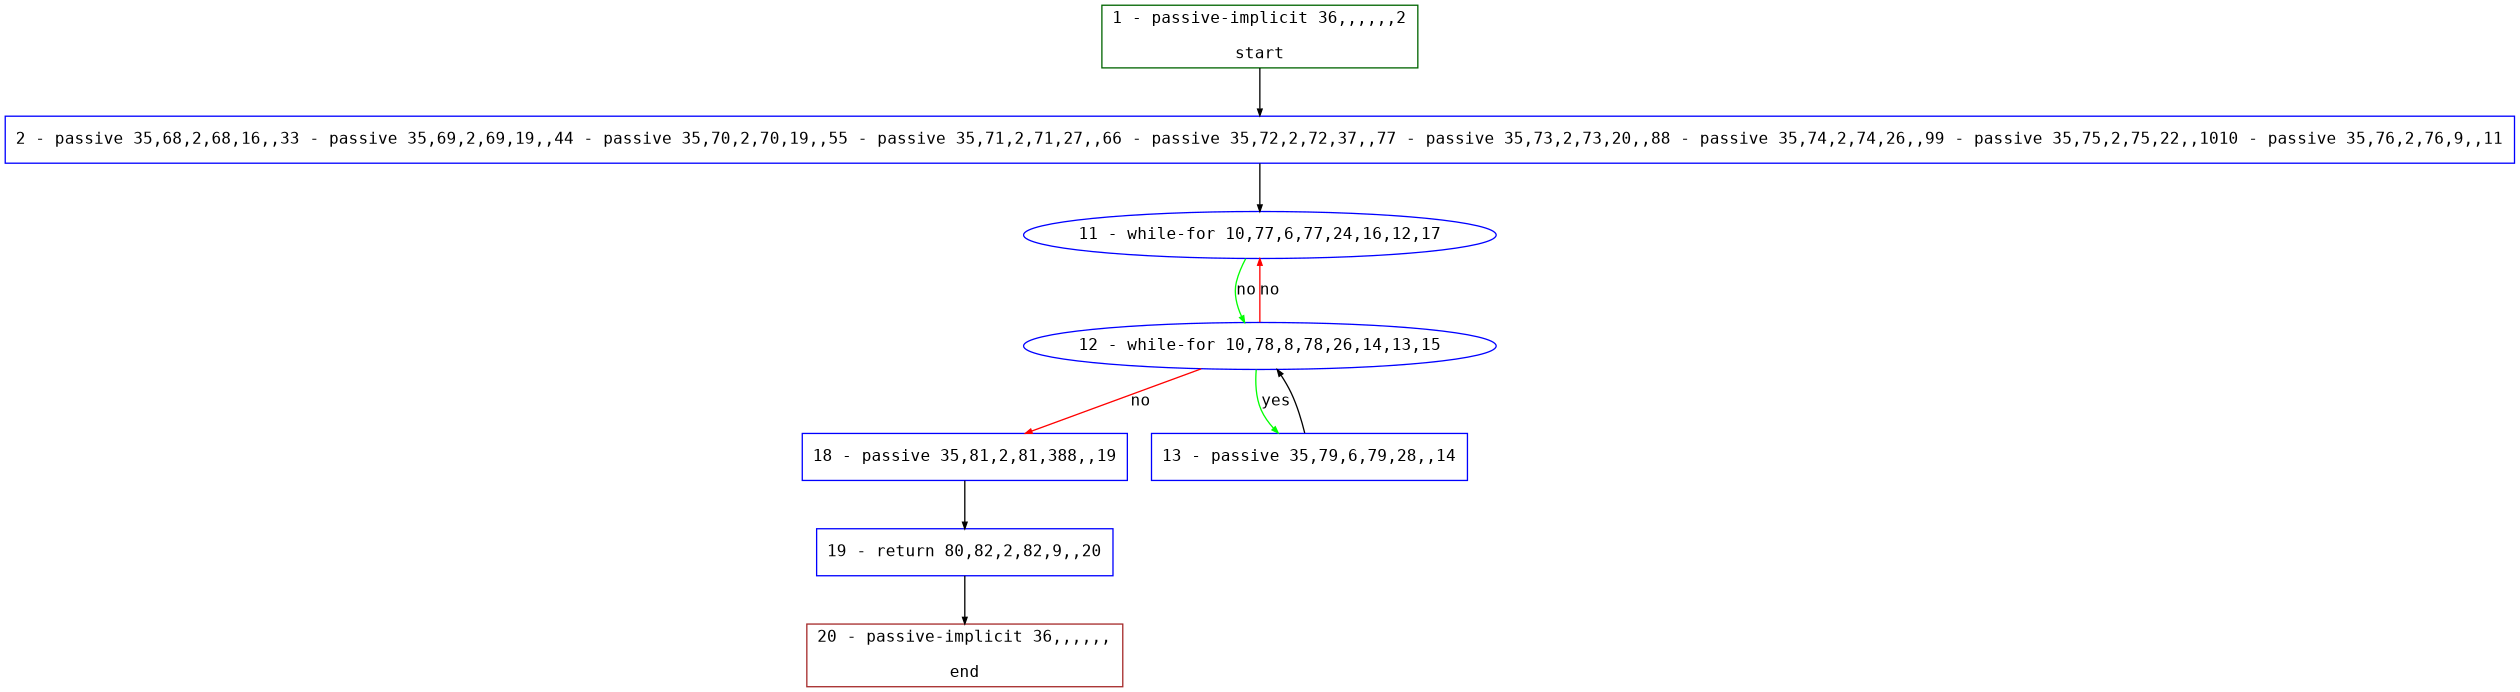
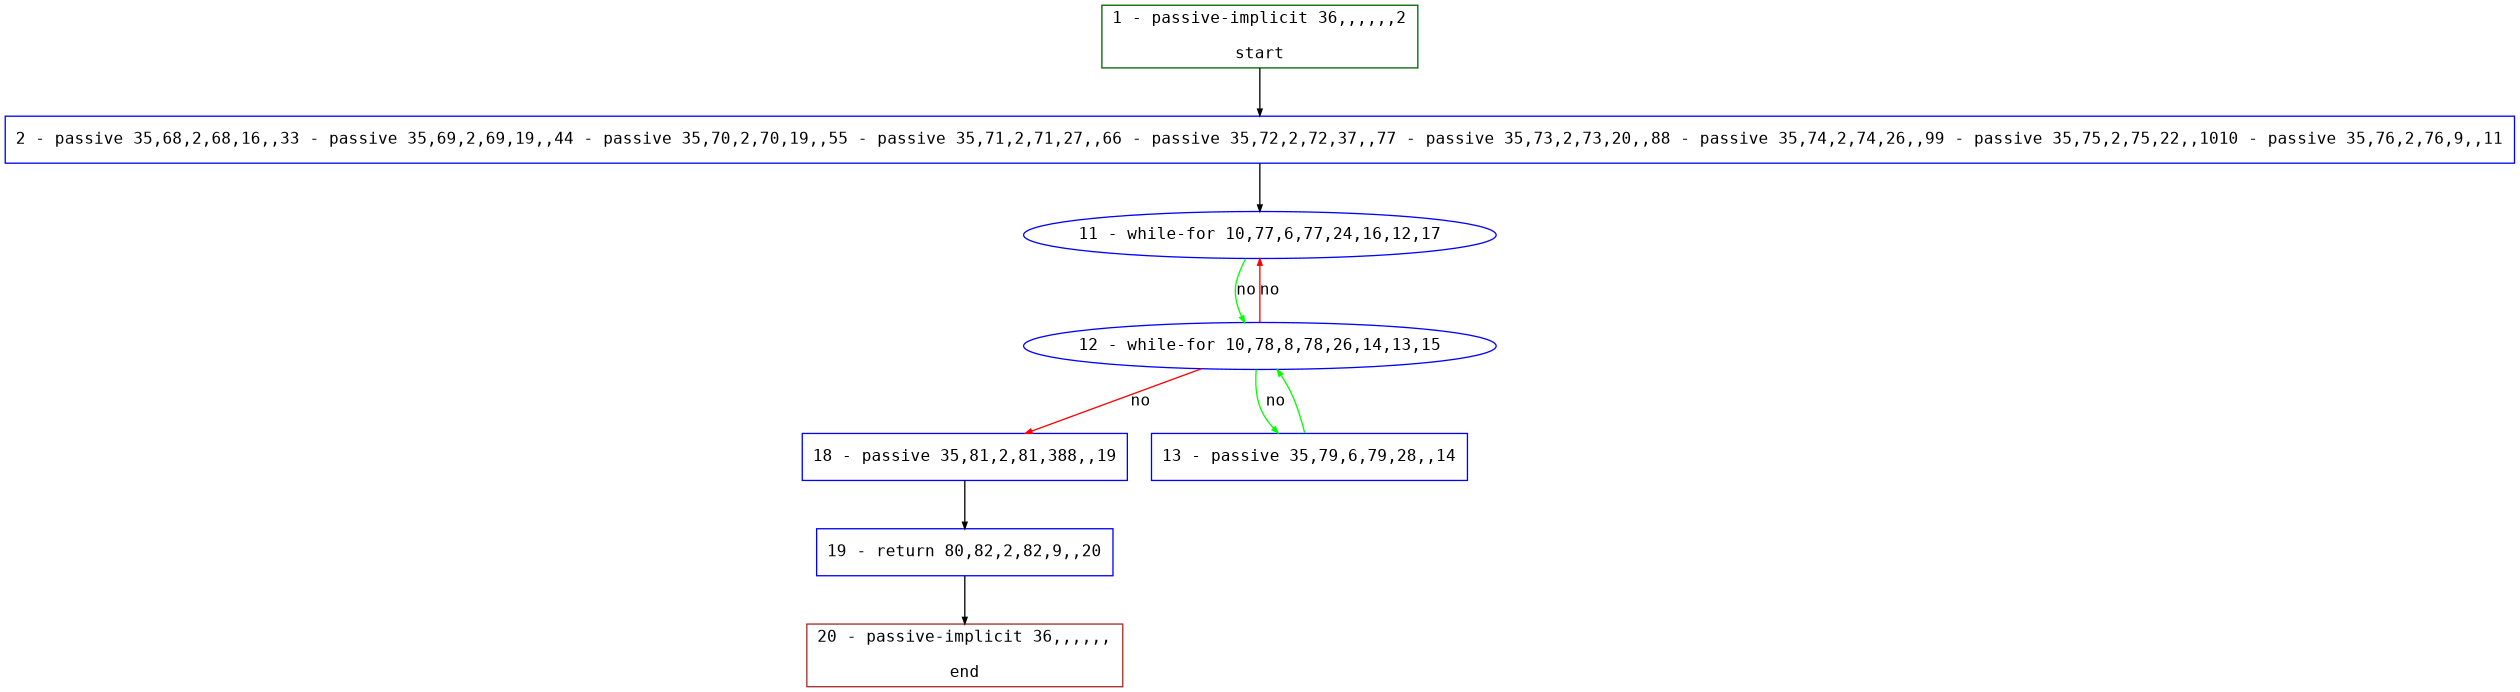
(1276, 401) -> (1276, 401)
(1295, 403) -> (1295, 403)
